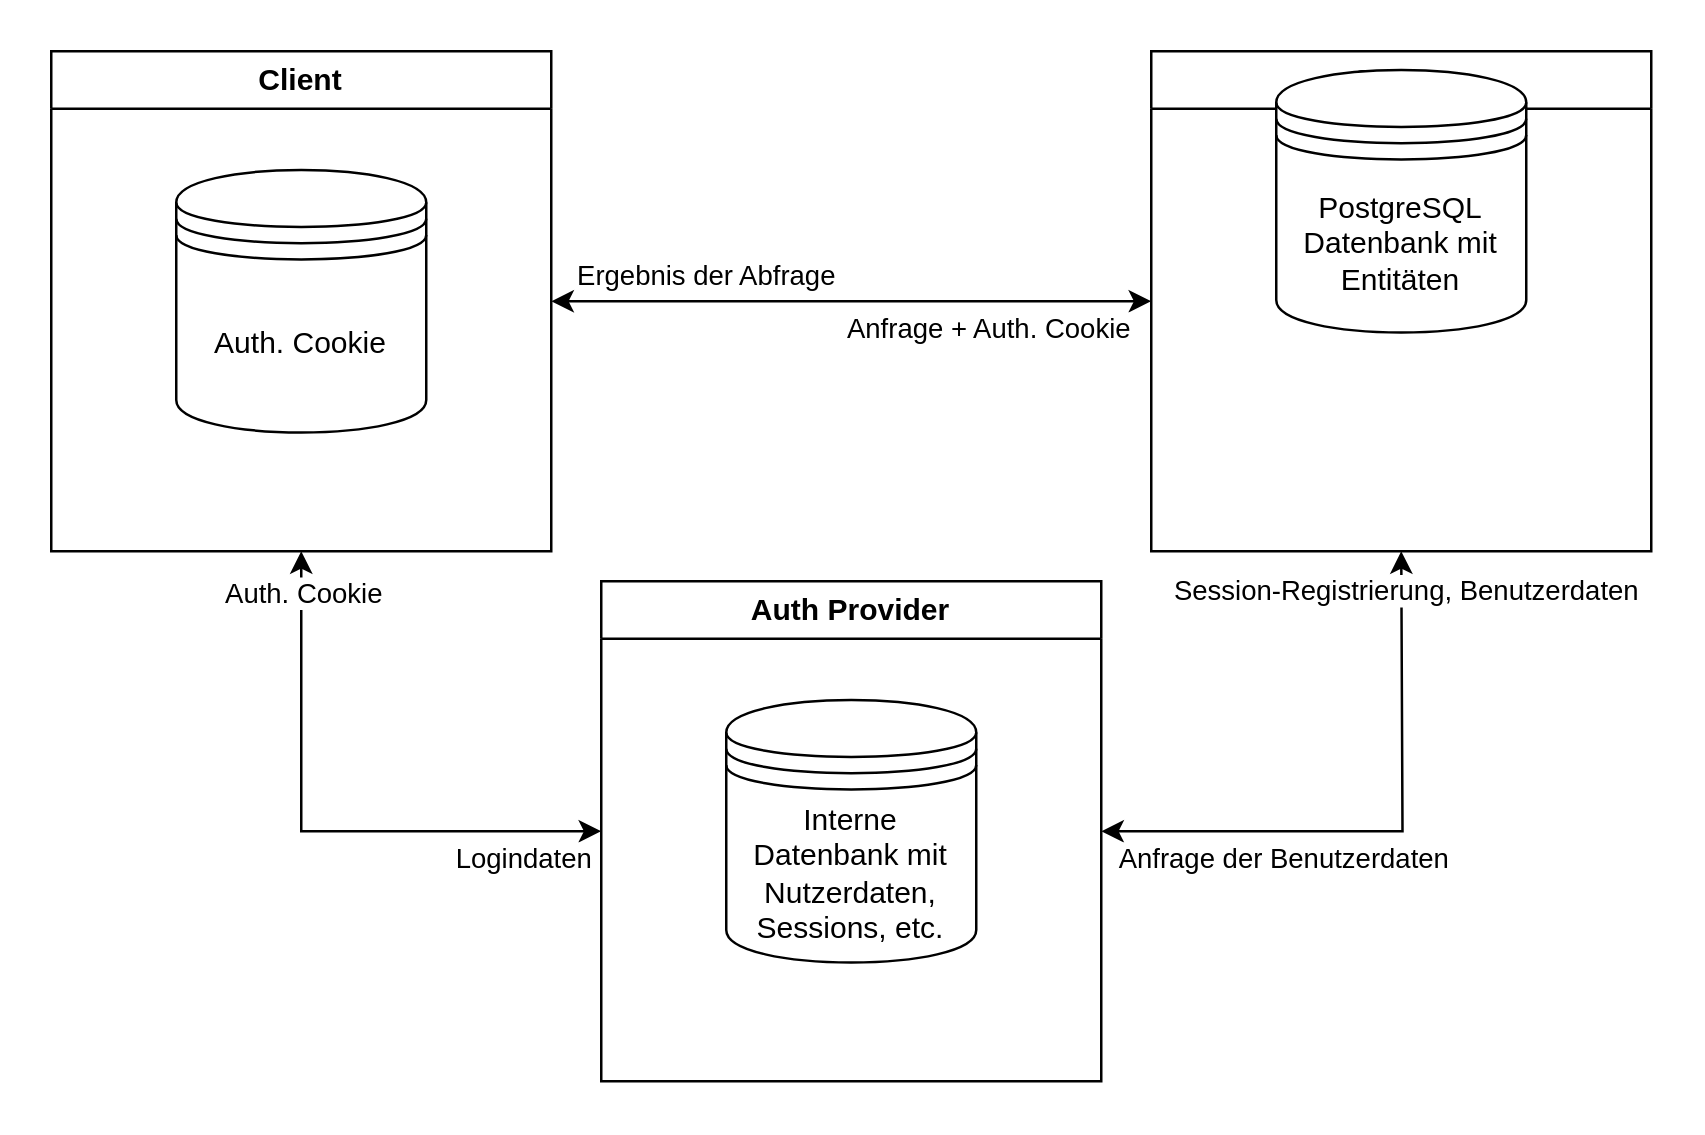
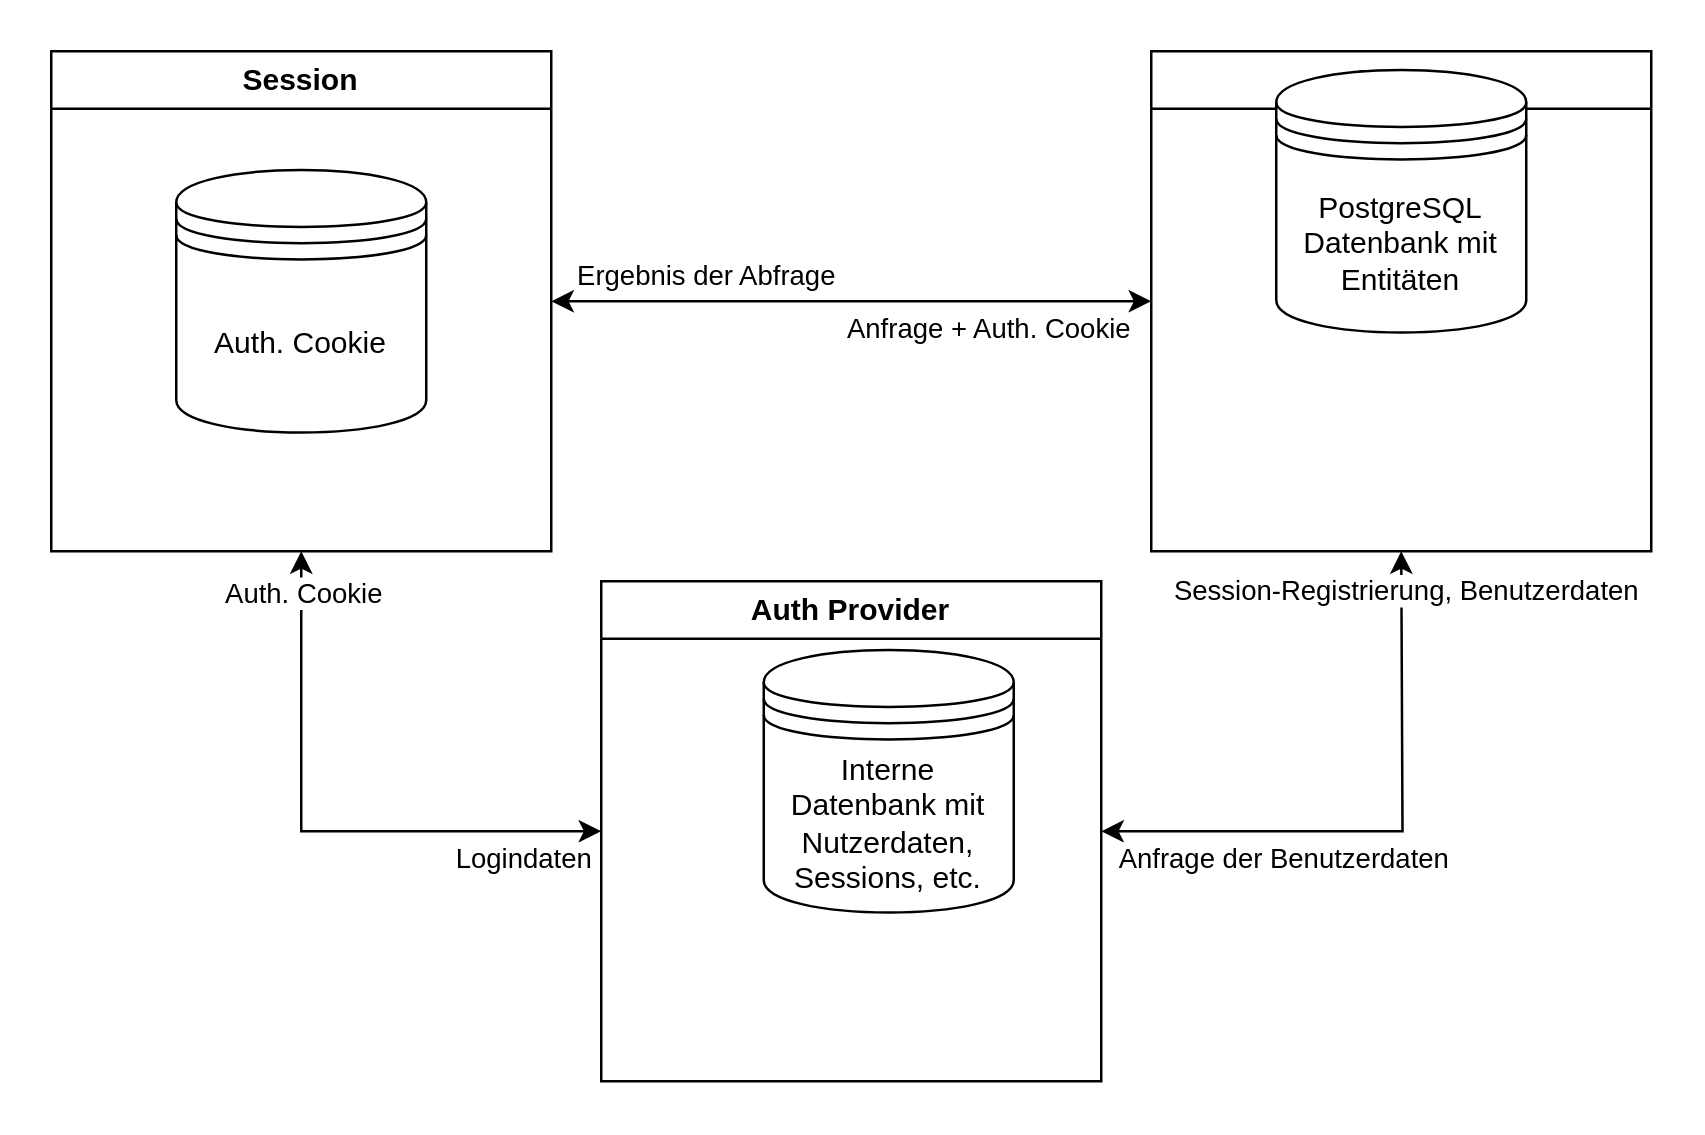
(301, 81) -> (301, 81)
(851, 831) -> (889, 781)
